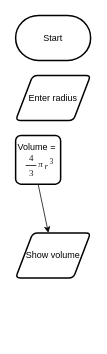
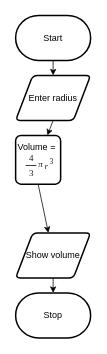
none -> (53, 69)
none -> (51, 125)
none -> (53, 286)
none -> (53, 315)
